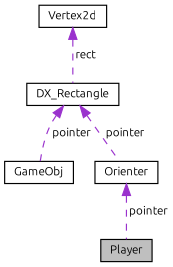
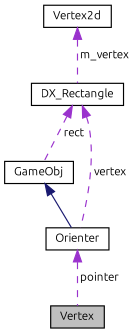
(84, 55) -> (104, 55)
(70, 133) -> (73, 133)
(124, 133) -> (110, 172)
none -> (61, 211)
(126, 251) -> (77, 317)
